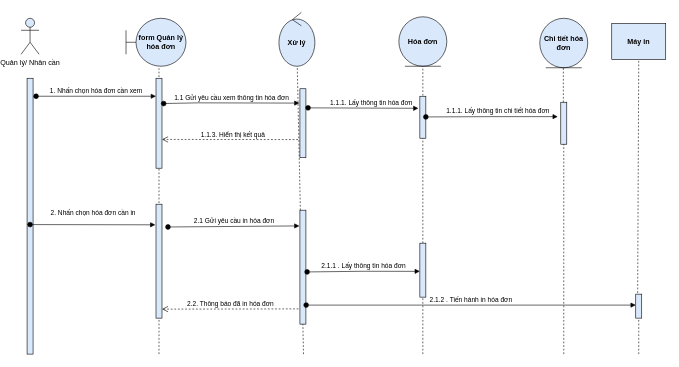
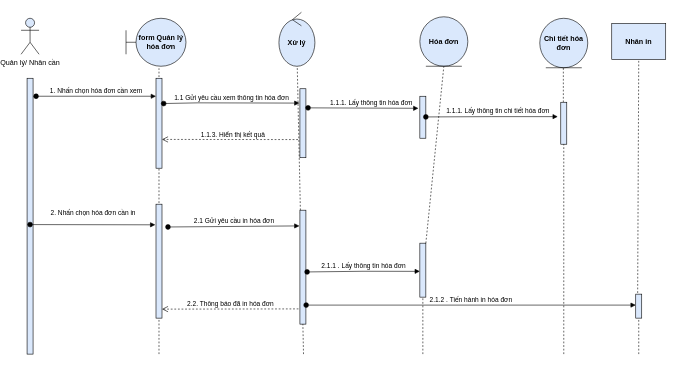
(423, 42) -> (444, 42)
(639, 42) -> (639, 42)
